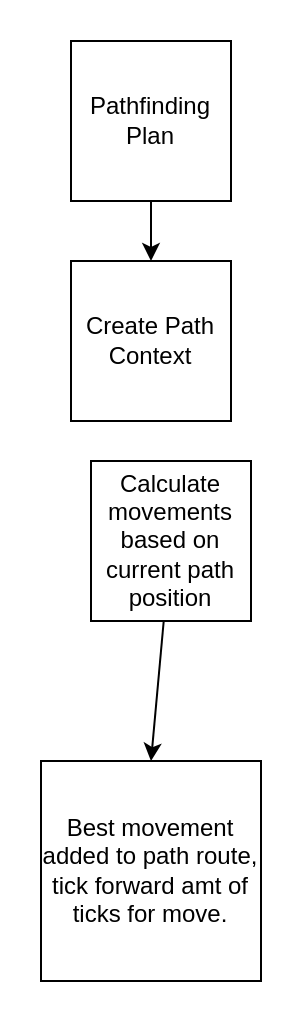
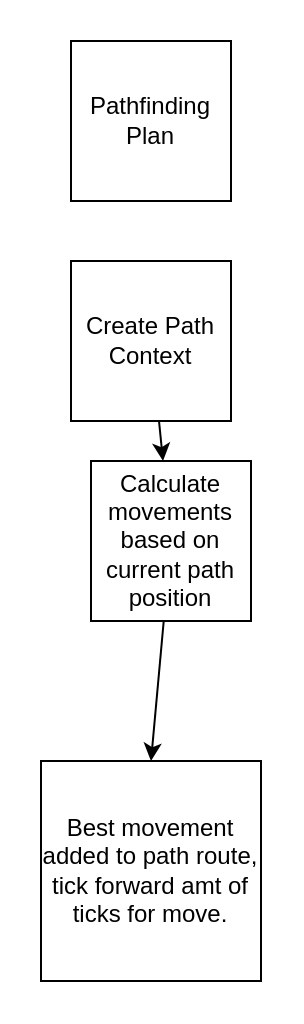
(151, 224) -> none
none -> (160, 434)
